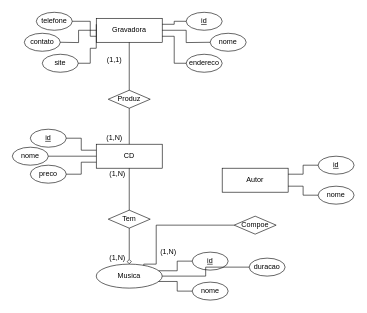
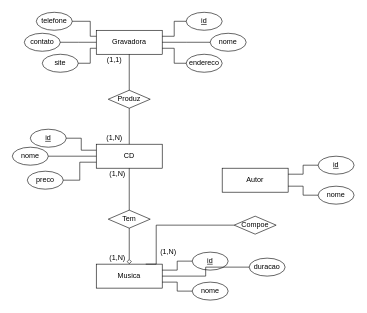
(129, 30) -> (129, 42)
(48, 174) -> (45, 180)
(129, 276) -> (129, 276)
